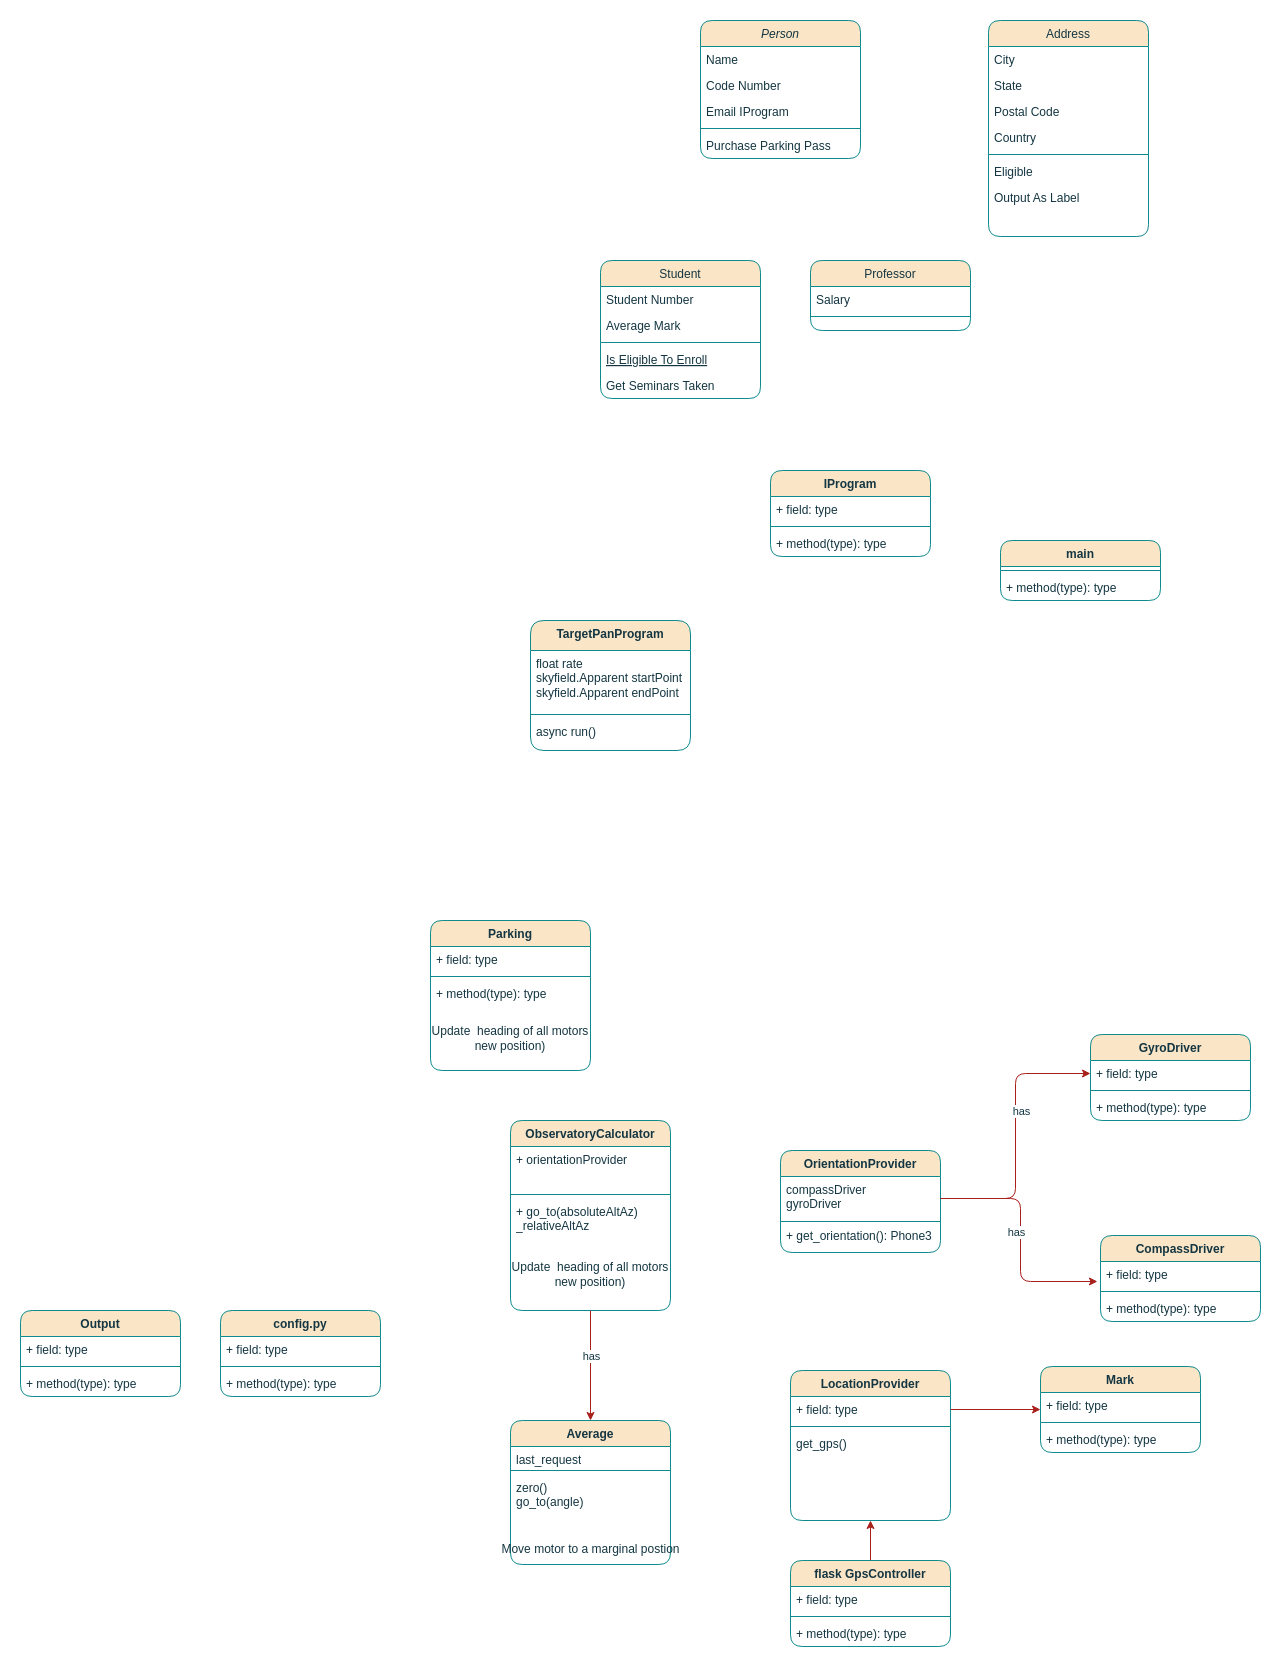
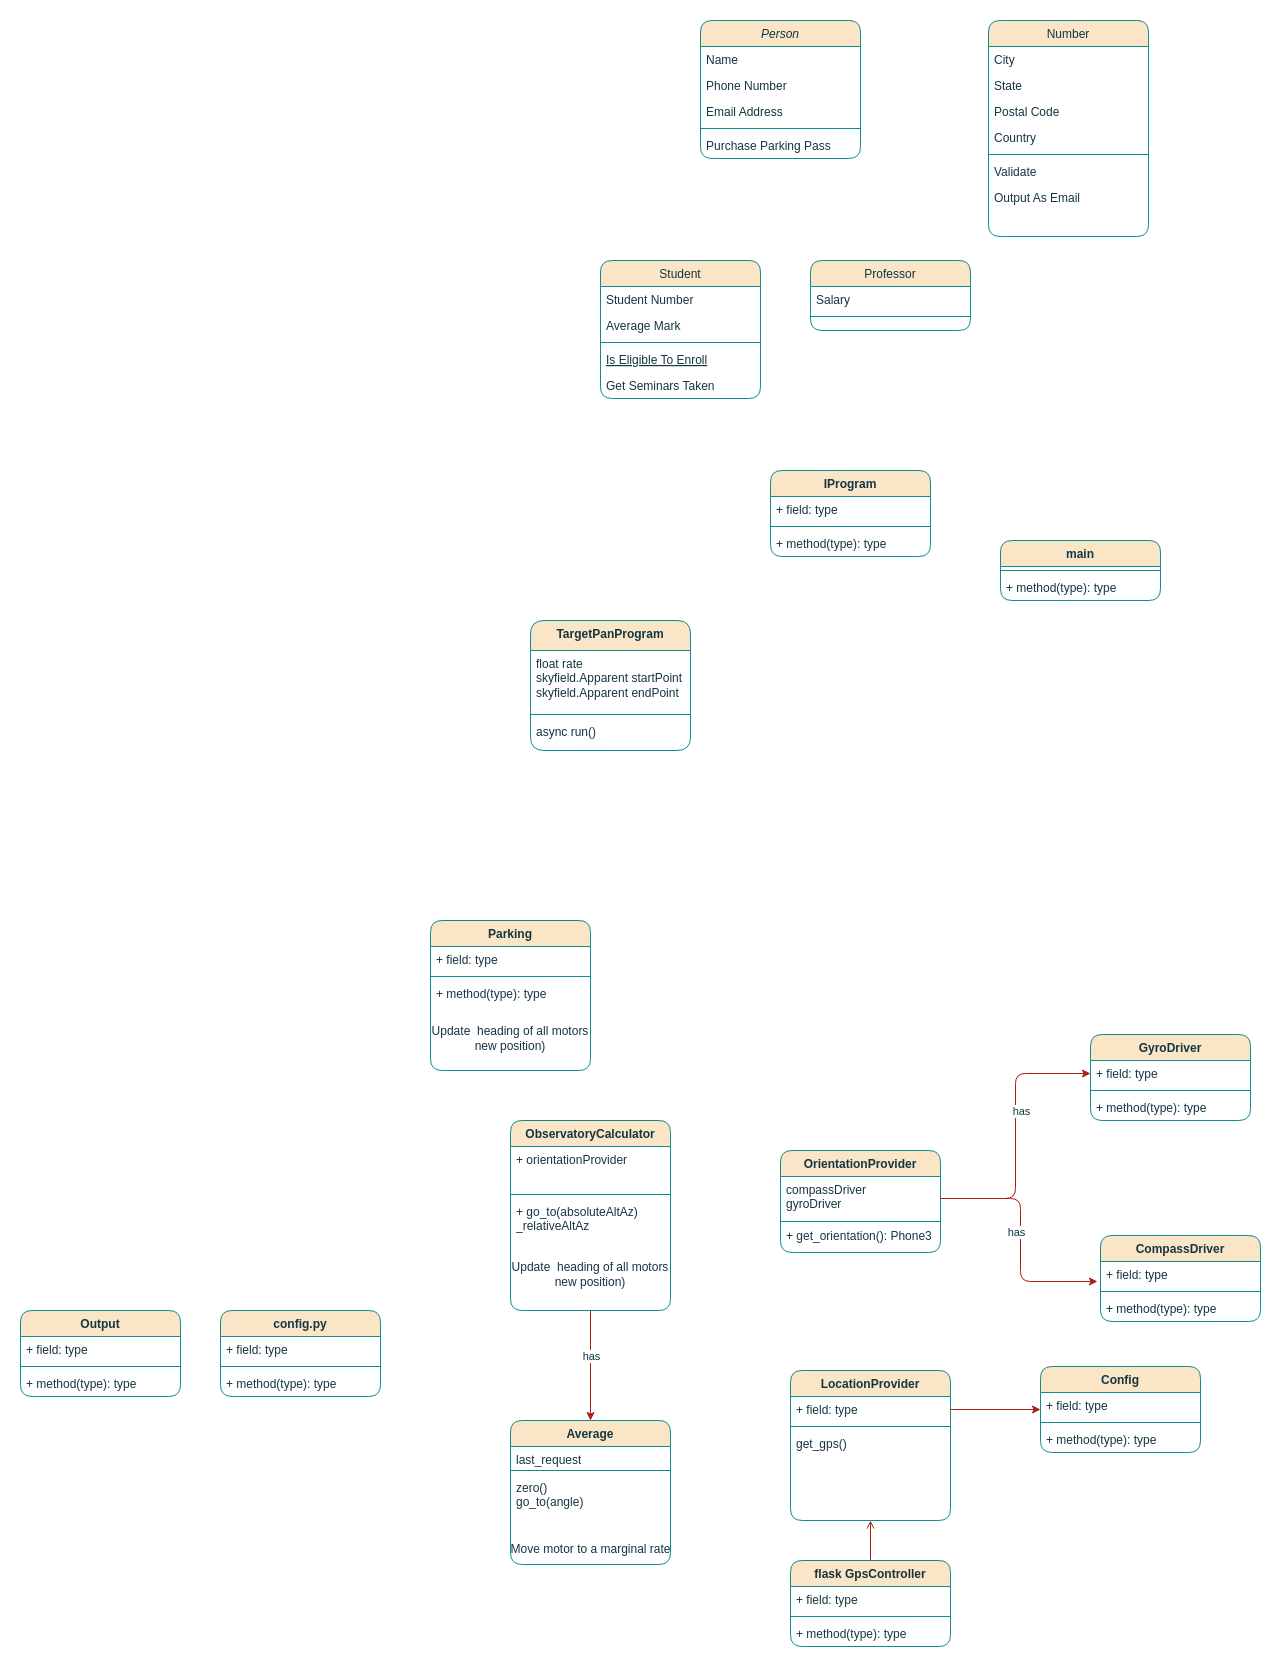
(1068, 34) -> (1068, 34)
(741, 86) -> (745, 86)
(748, 112) -> (745, 112)
(1015, 172) -> (1018, 172)
(1040, 198) -> (1038, 198)
(1121, 1381) -> (1121, 1381)
(871, 1528) -> (871, 1526)
(591, 1550) -> (591, 1550)
